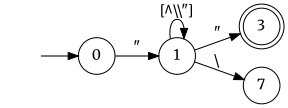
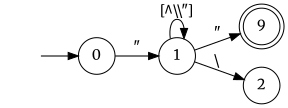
(262, 26) -> (262, 26)
(262, 86) -> (262, 86)
